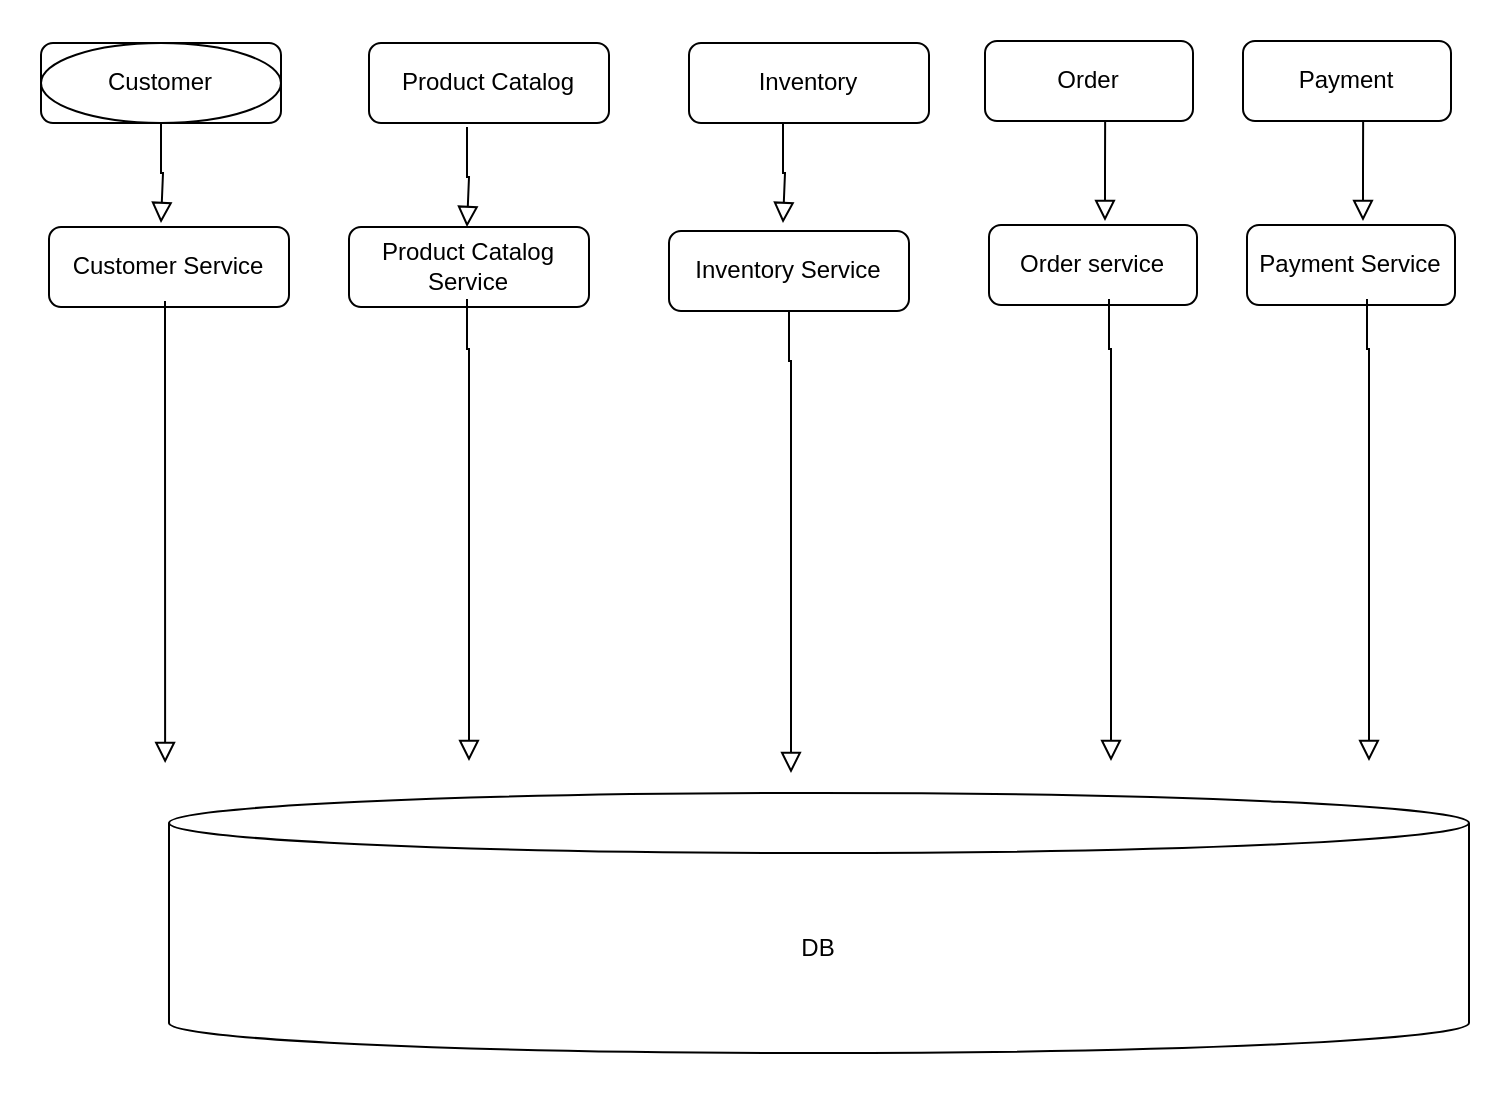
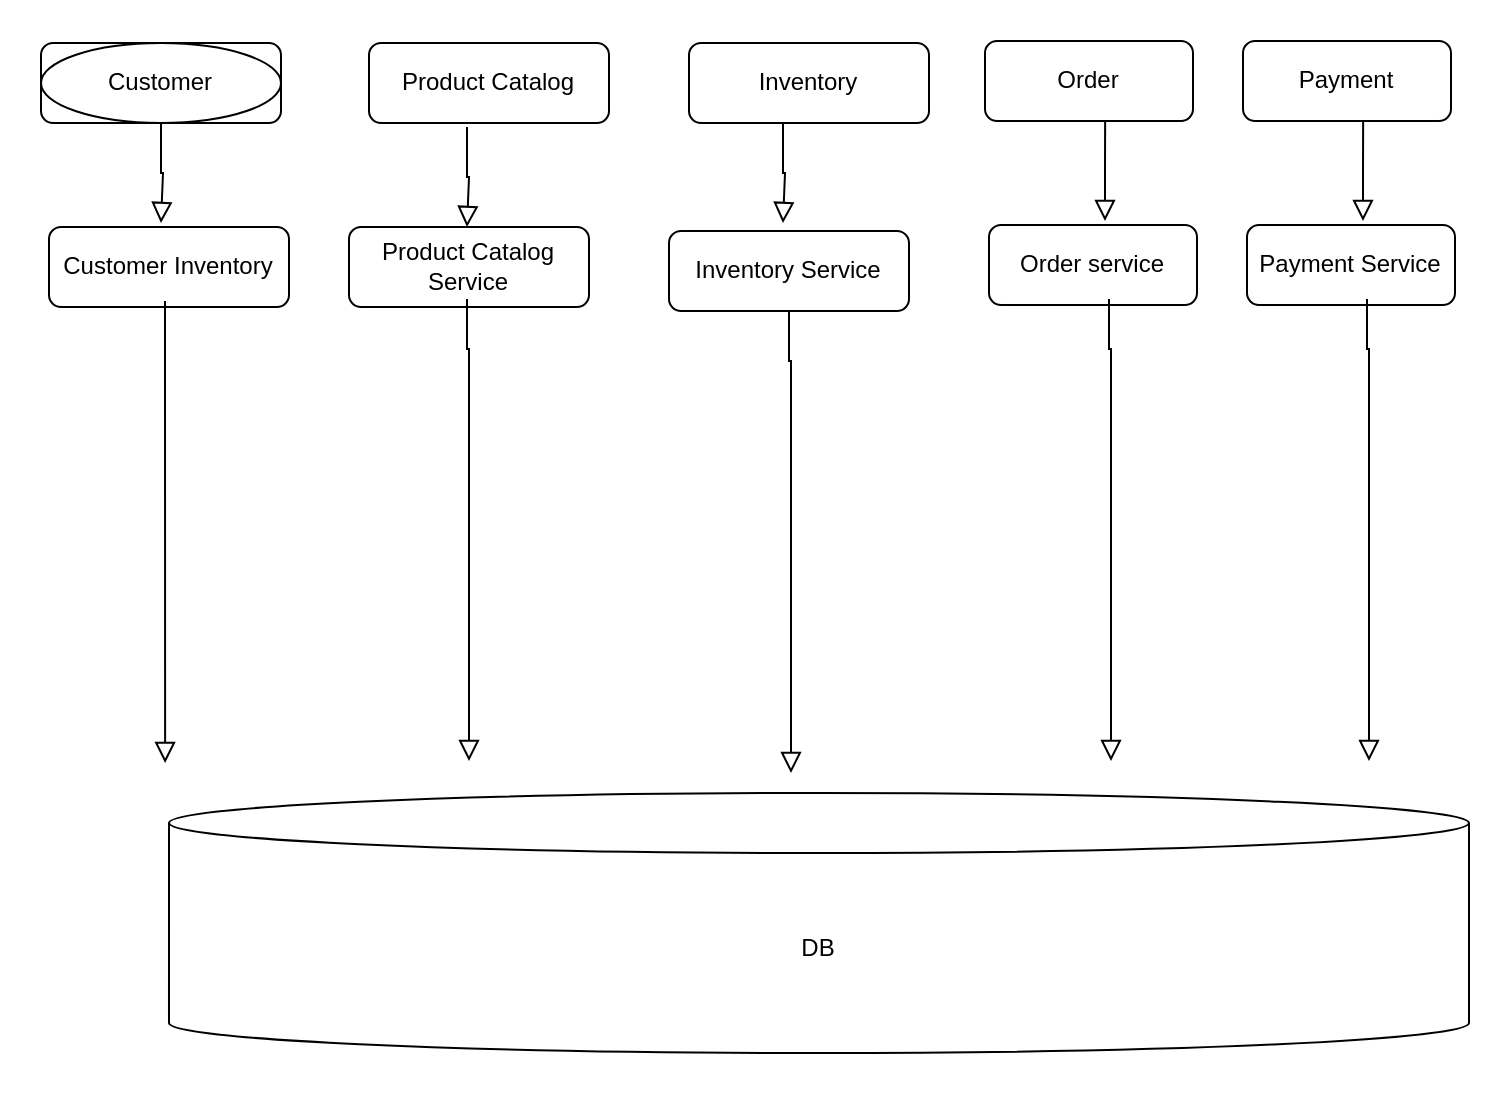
(169, 267) -> (169, 267)
